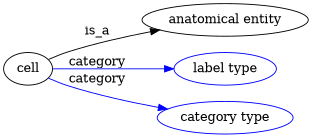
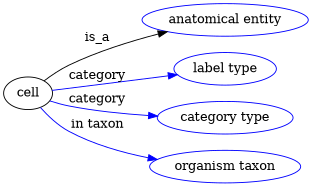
(225, 20) -> (225, 20)
none -> (225, 167)
